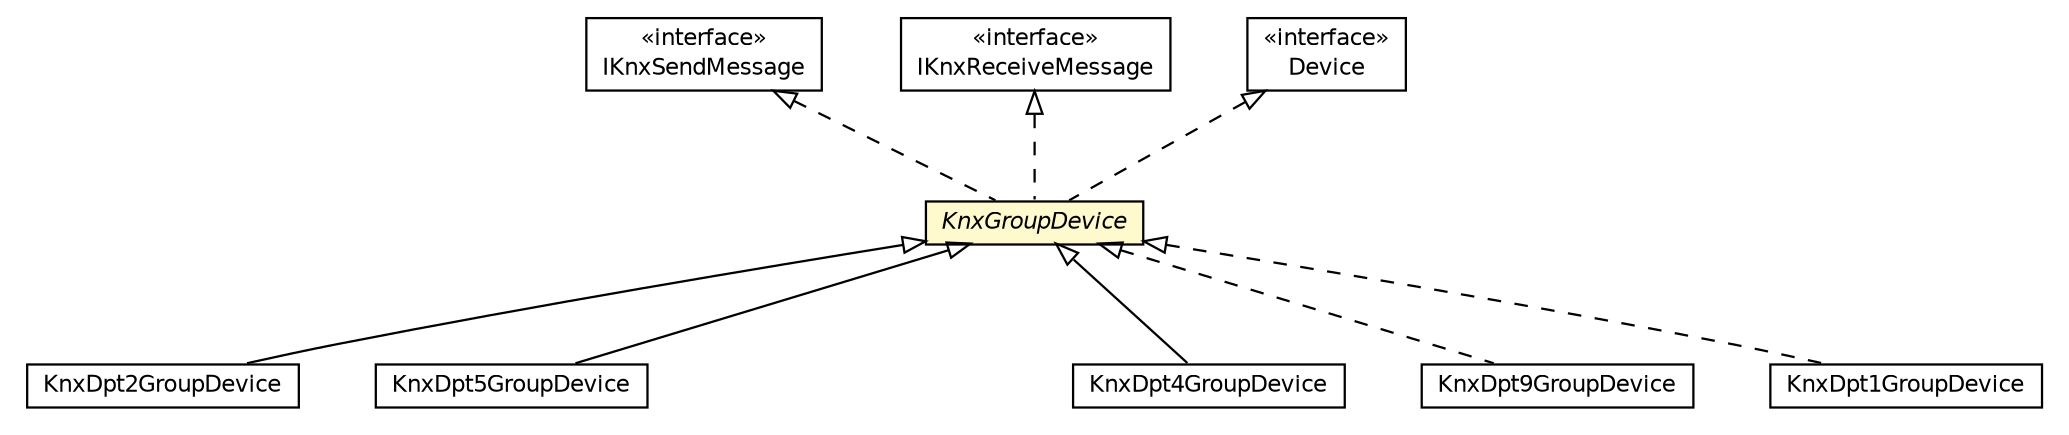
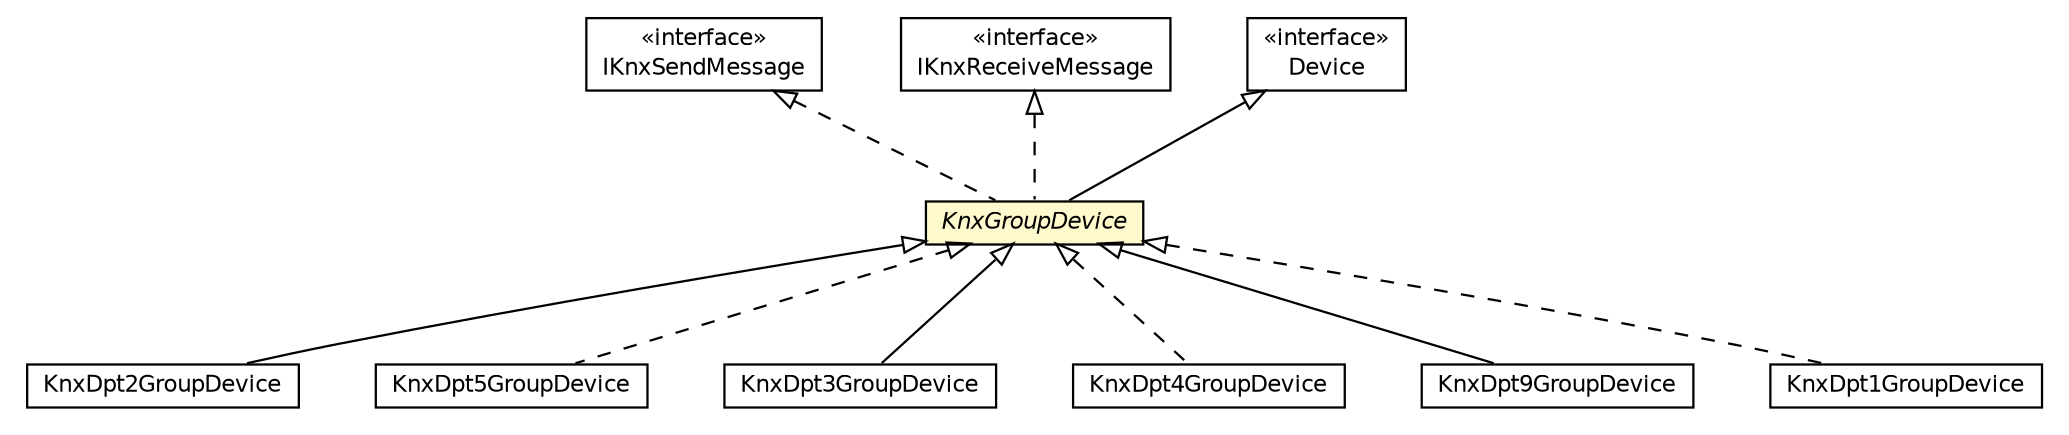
(1157, 151) -> (1157, 151)
(762, 307) -> (762, 307)
(1307, 307) -> (1307, 307)
(1131, 311) -> (1131, 311)
none -> (860, 385)
